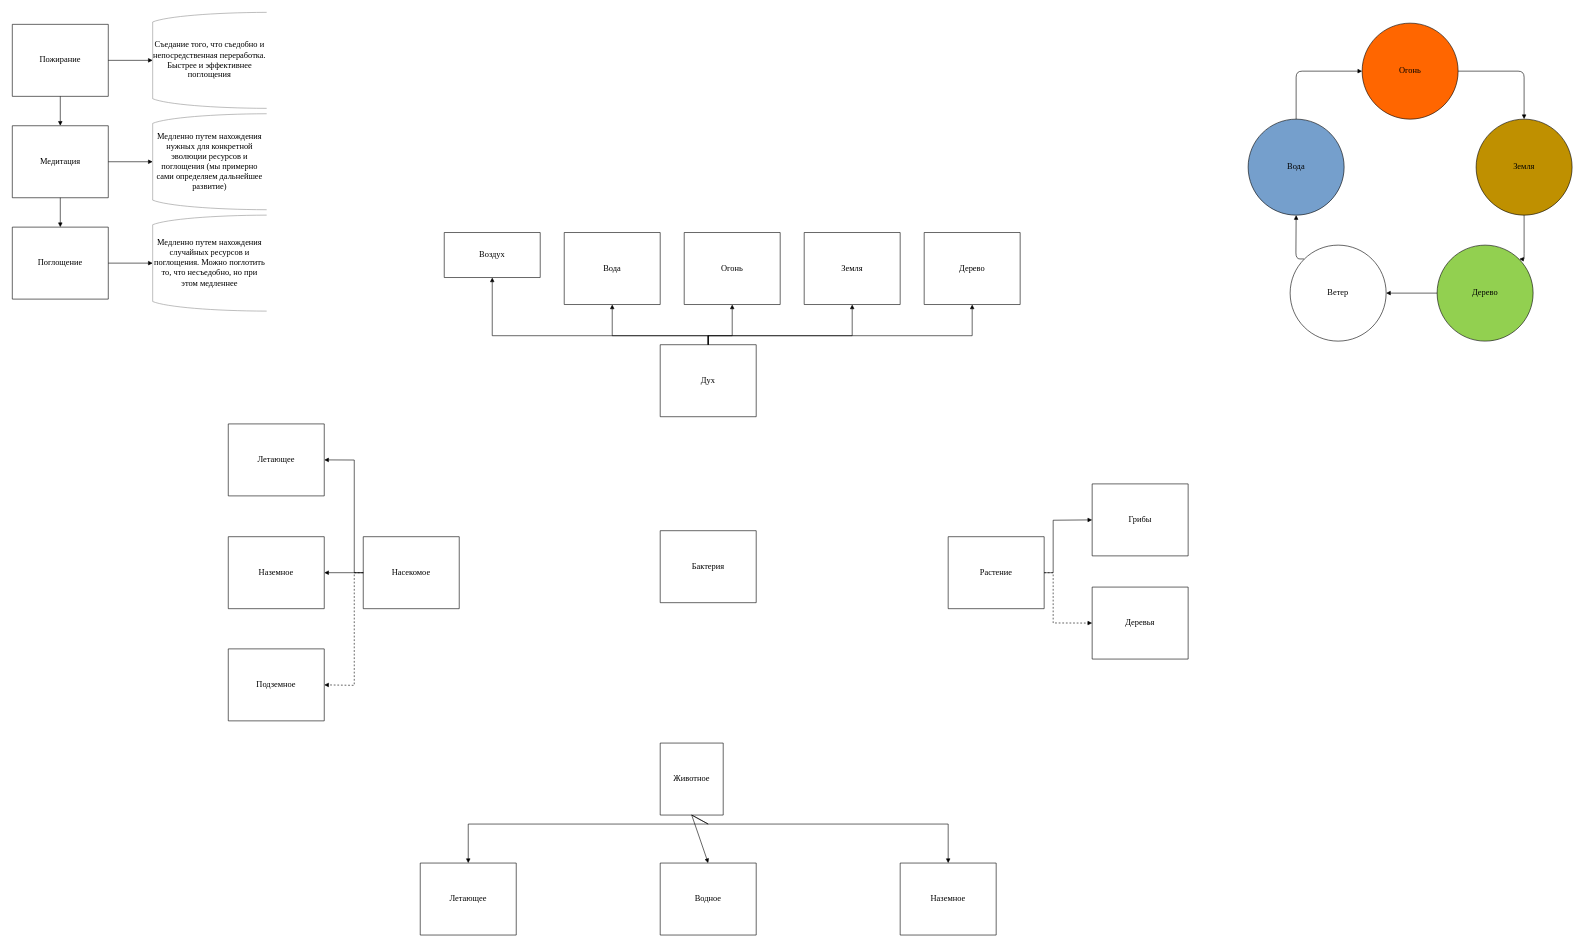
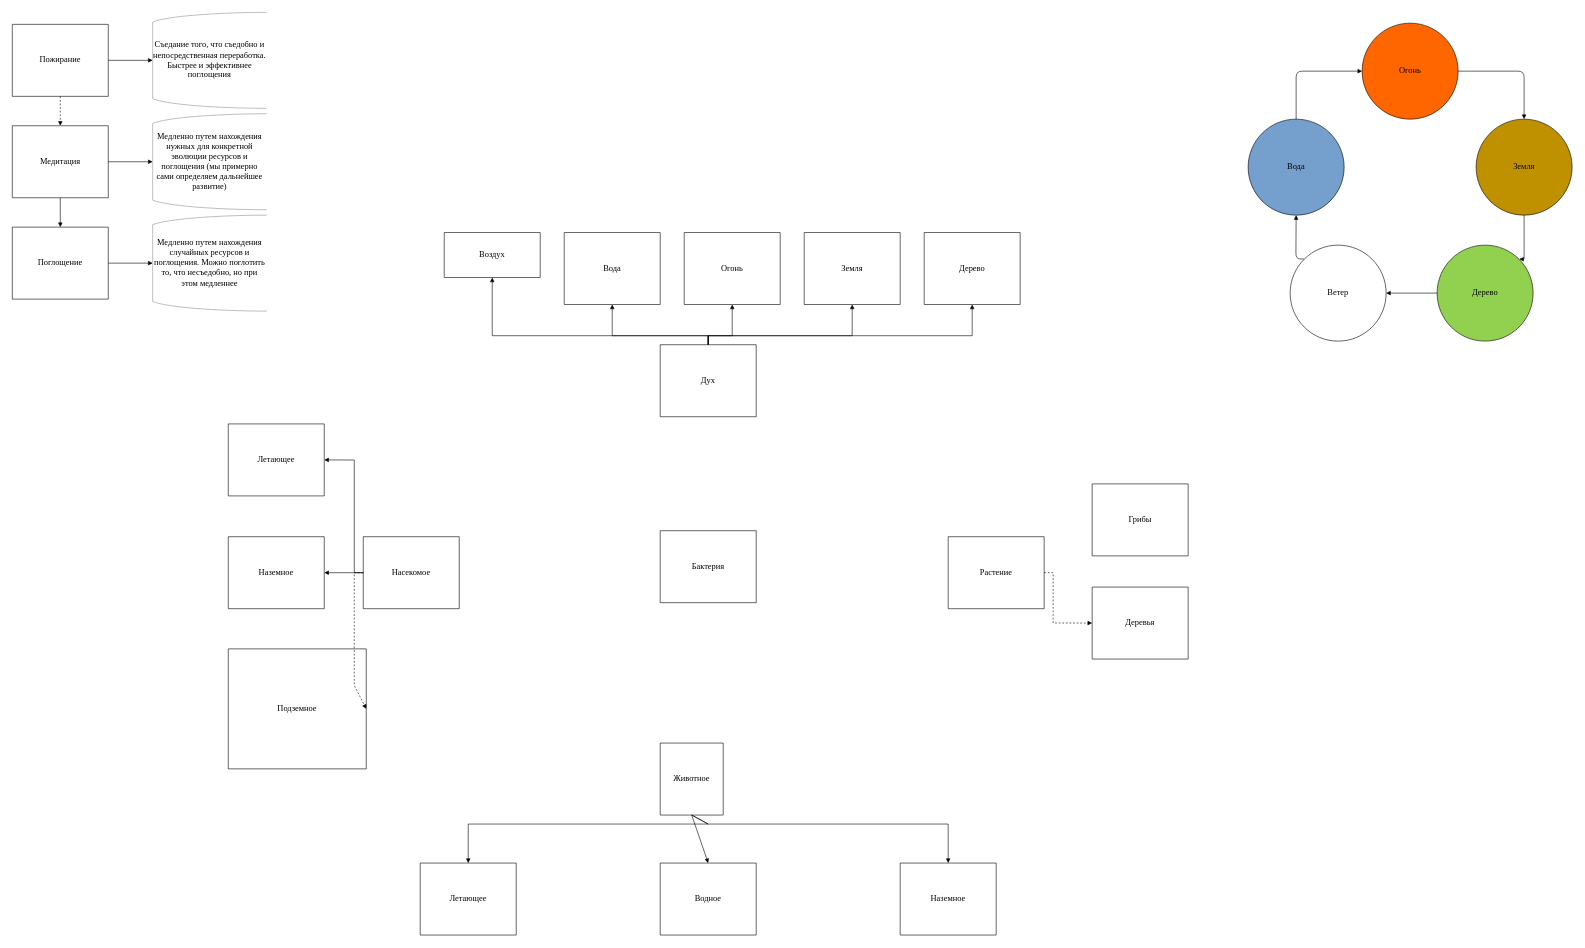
(60, 108) -> (60, 108)
(1053, 520) -> none
(276, 685) -> (297, 709)
